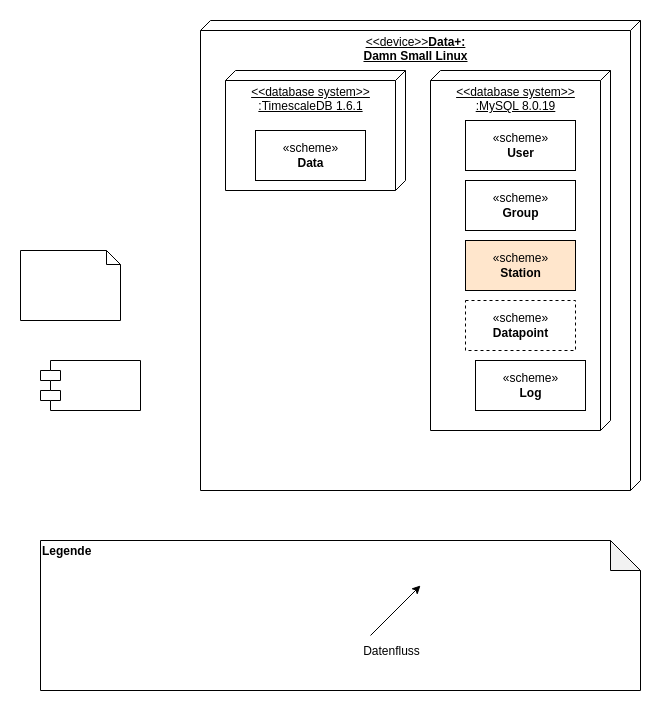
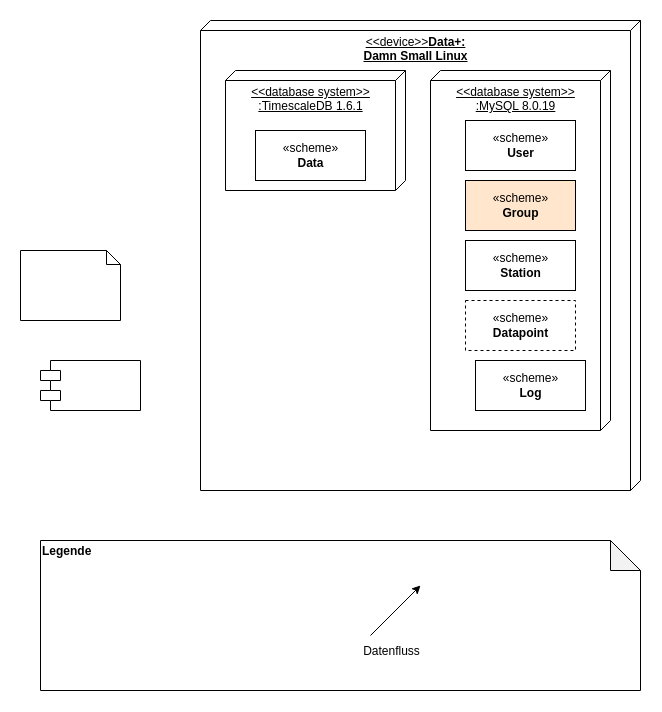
(521, 206) -> (521, 206)
(521, 266) -> (521, 266)
